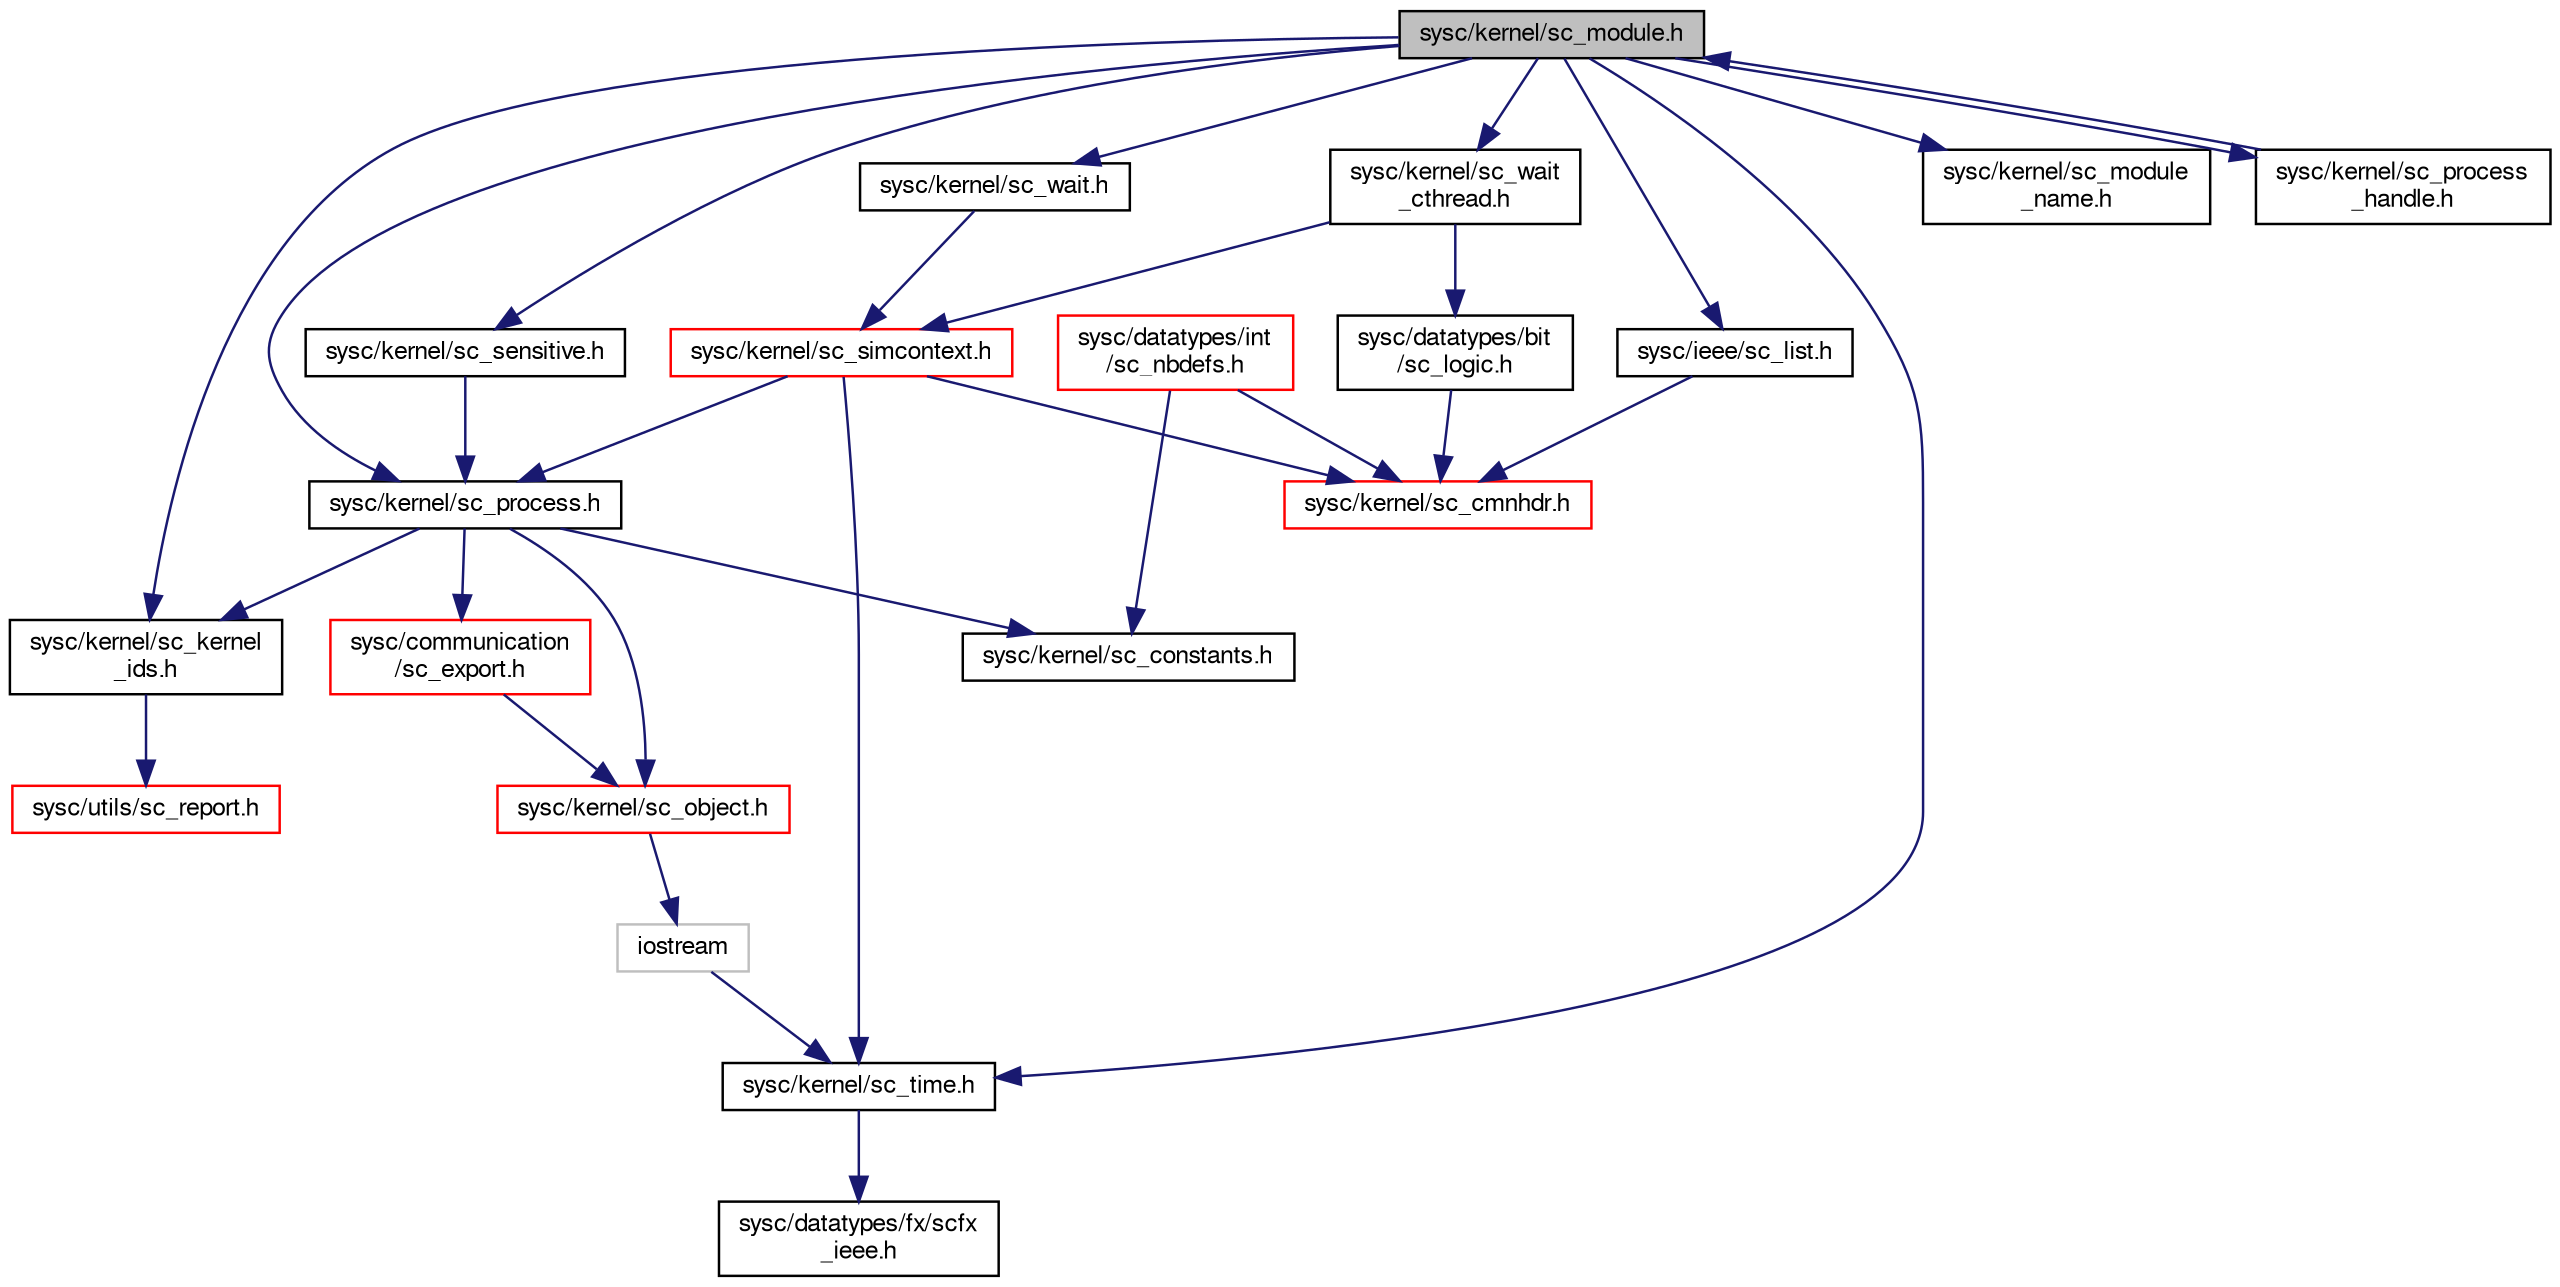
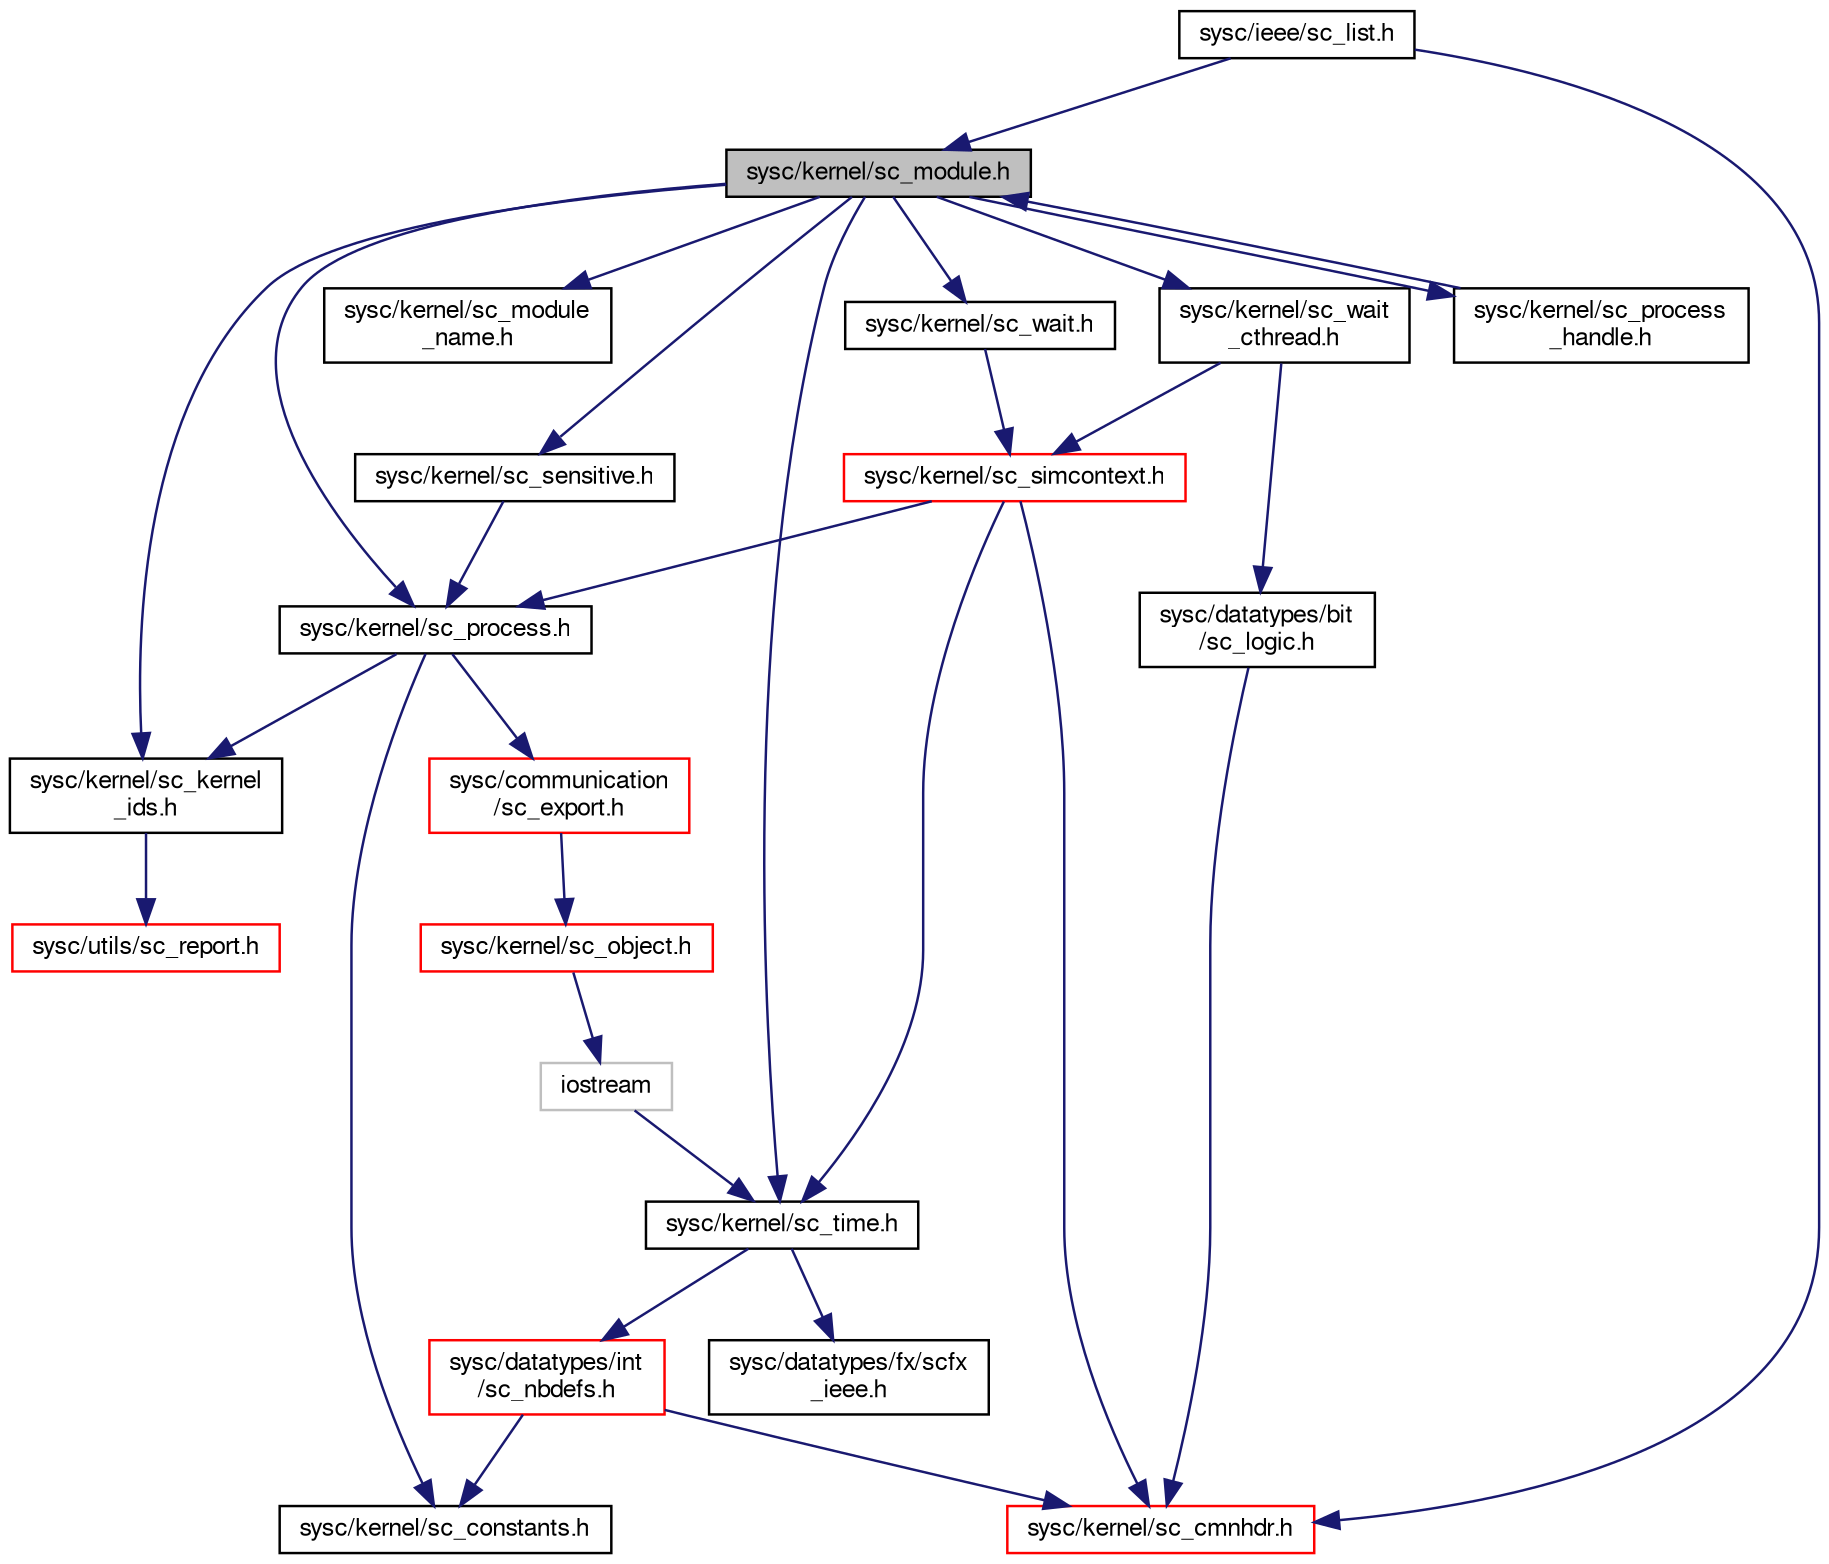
(1637, 183) -> (1100, 100)
(615, 622) -> none
none -> (686, 1288)
